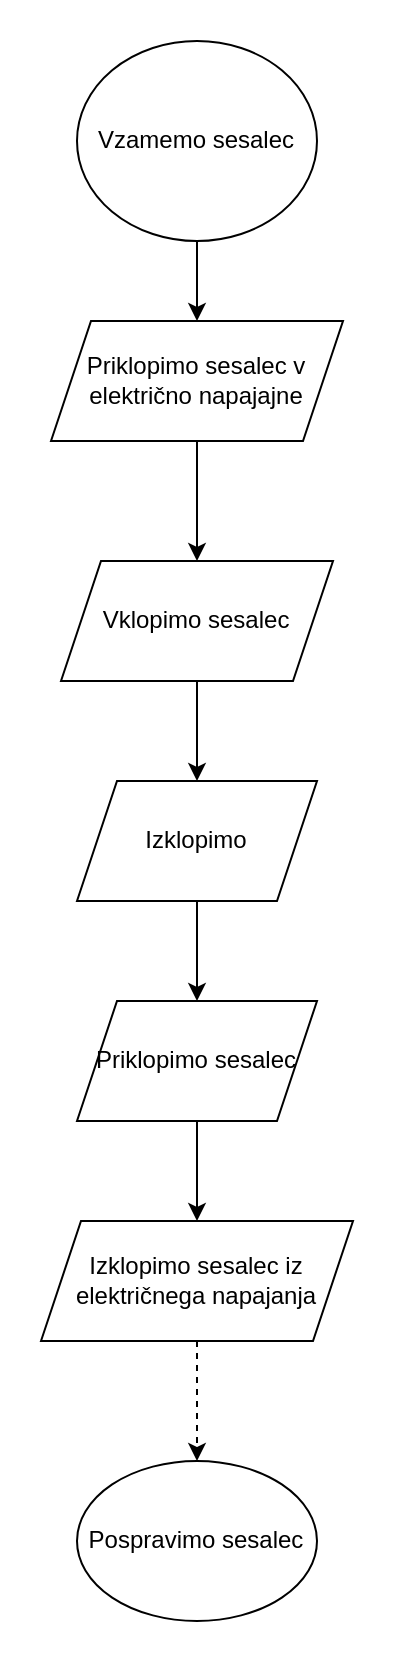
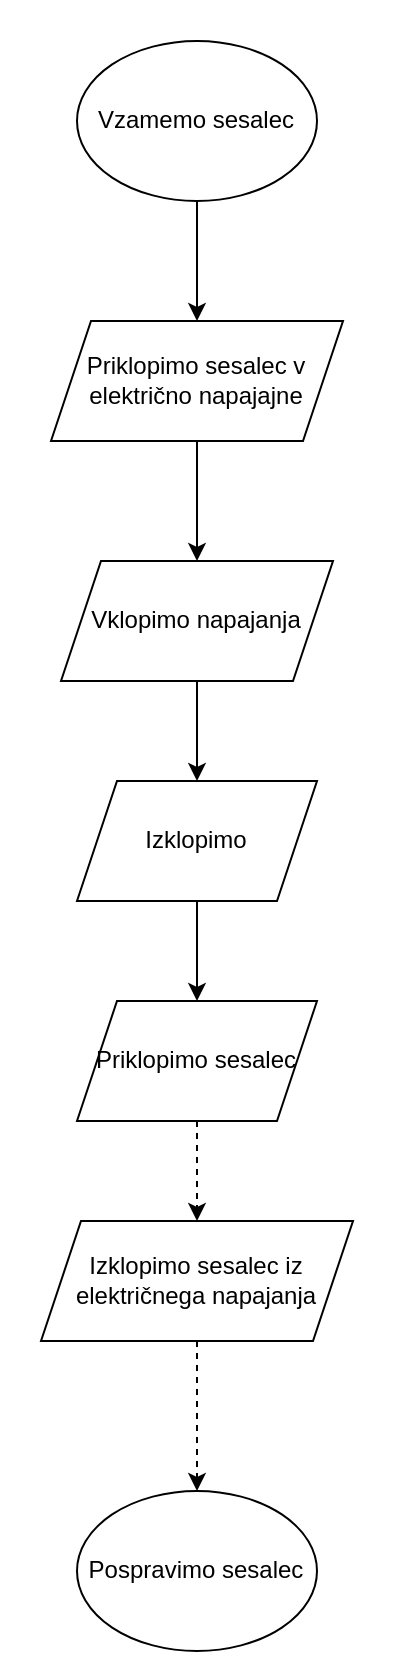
(197, 141) -> (197, 121)
(197, 621) -> (197, 621)
(197, 1165) -> (197, 1165)
(197, 1541) -> (197, 1571)
